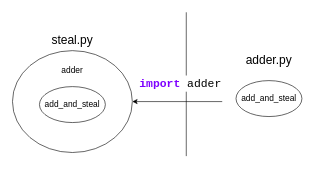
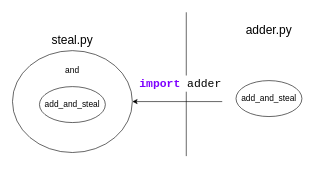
(72, 60) -> (72, 60)
(269, 60) -> (269, 30)
